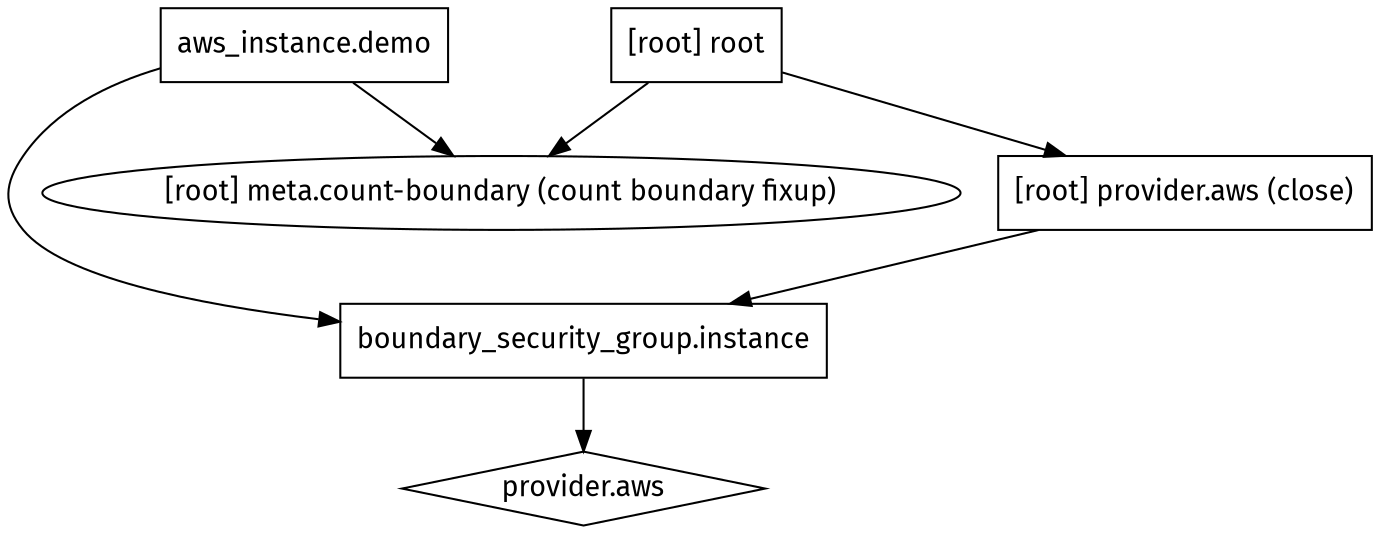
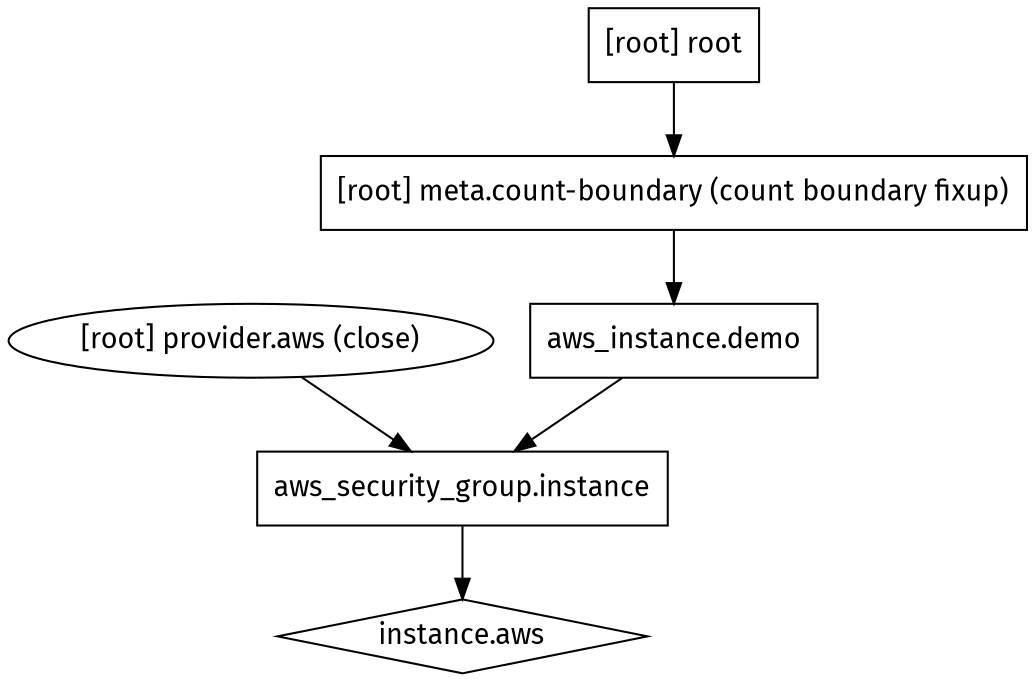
(914, 111) -> none
(395, 113) -> (674, 257)
(501, 193) -> (674, 193)
(1185, 193) -> (251, 341)
(584, 341) -> (462, 489)
(584, 489) -> (462, 636)
